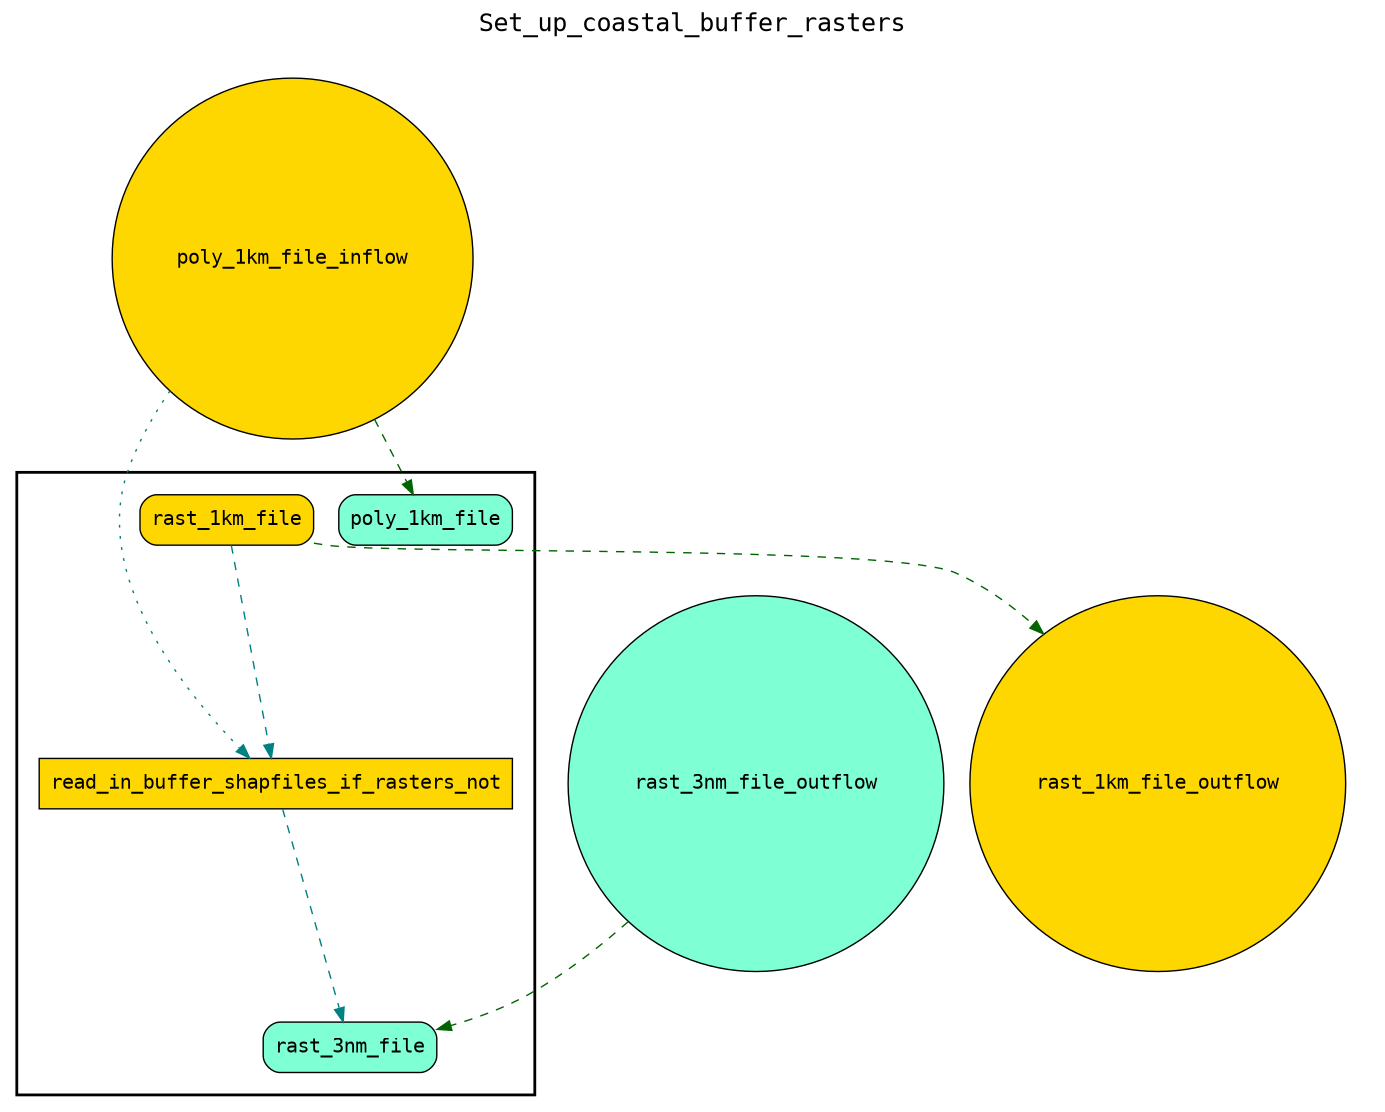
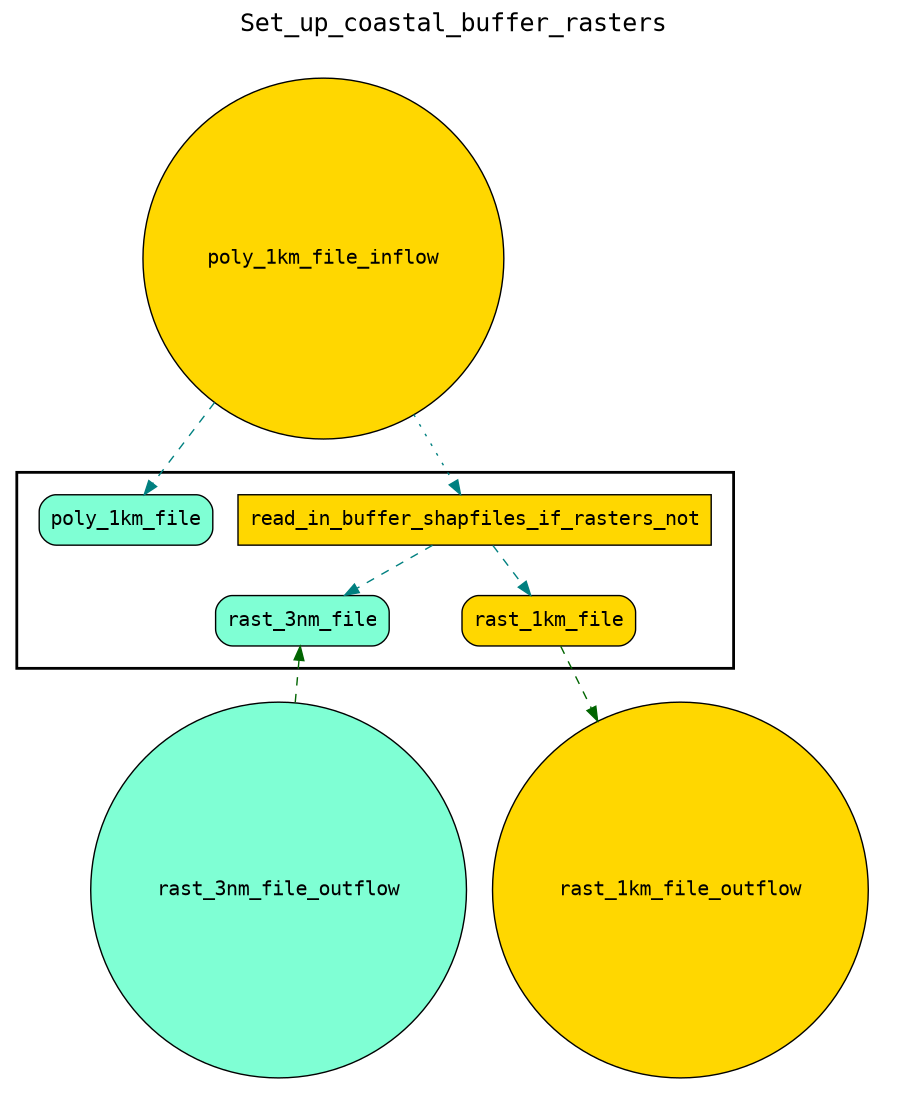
(386, 441) -> (185, 441)
(250, 645) -> (508, 565)
